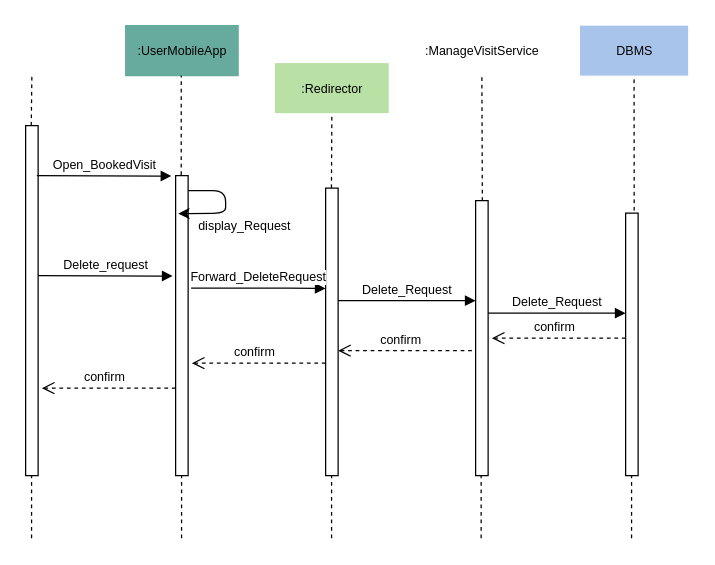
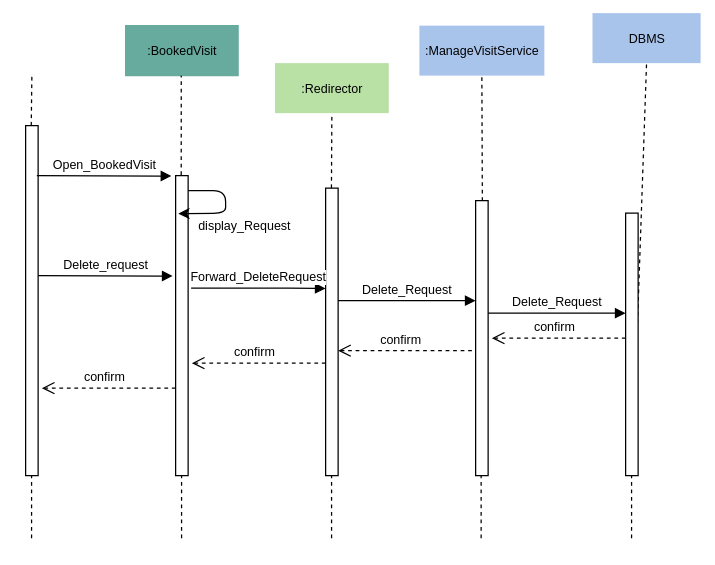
(183, 51) -> (183, 51)
(482, 51) -> (482, 51)
(634, 51) -> (647, 38)
